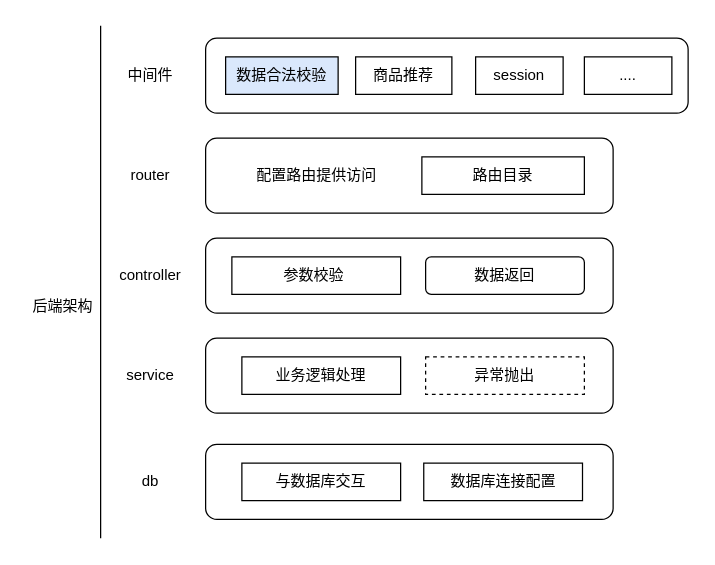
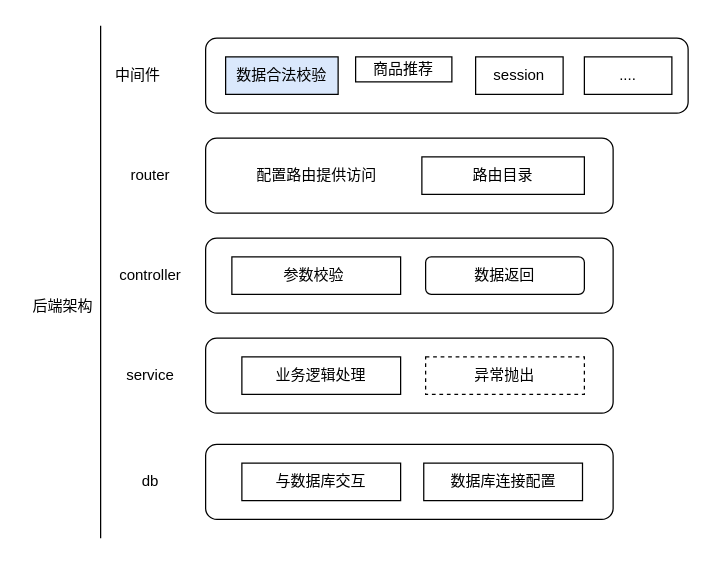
(151, 76) -> (138, 76)
(404, 76) -> (404, 69)
